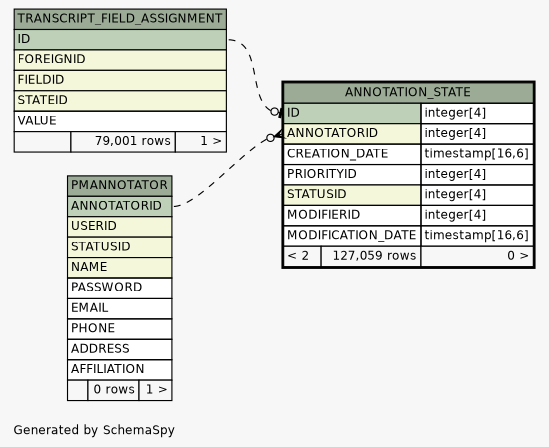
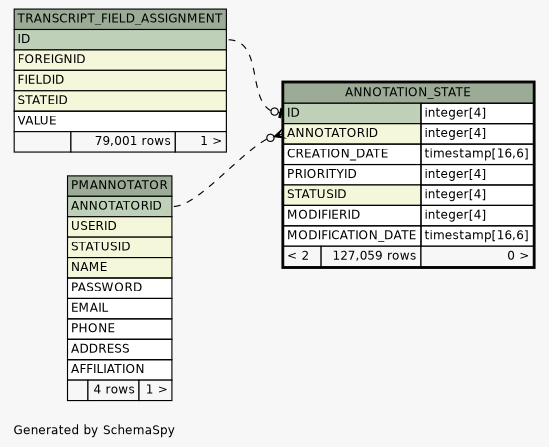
(115, 390) -> (115, 390)
